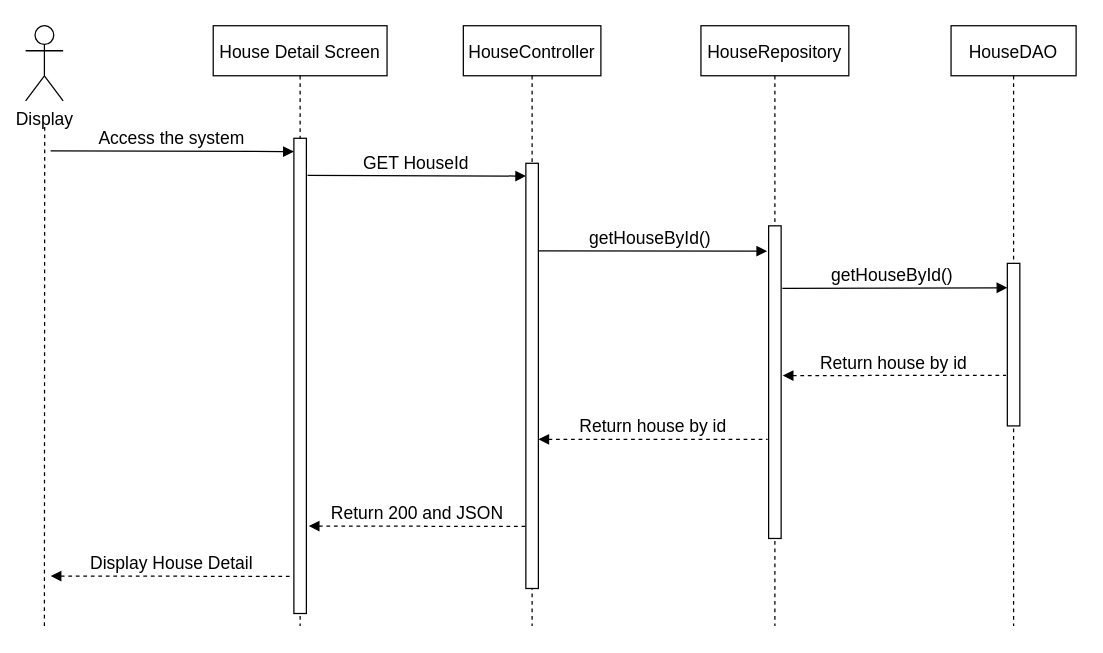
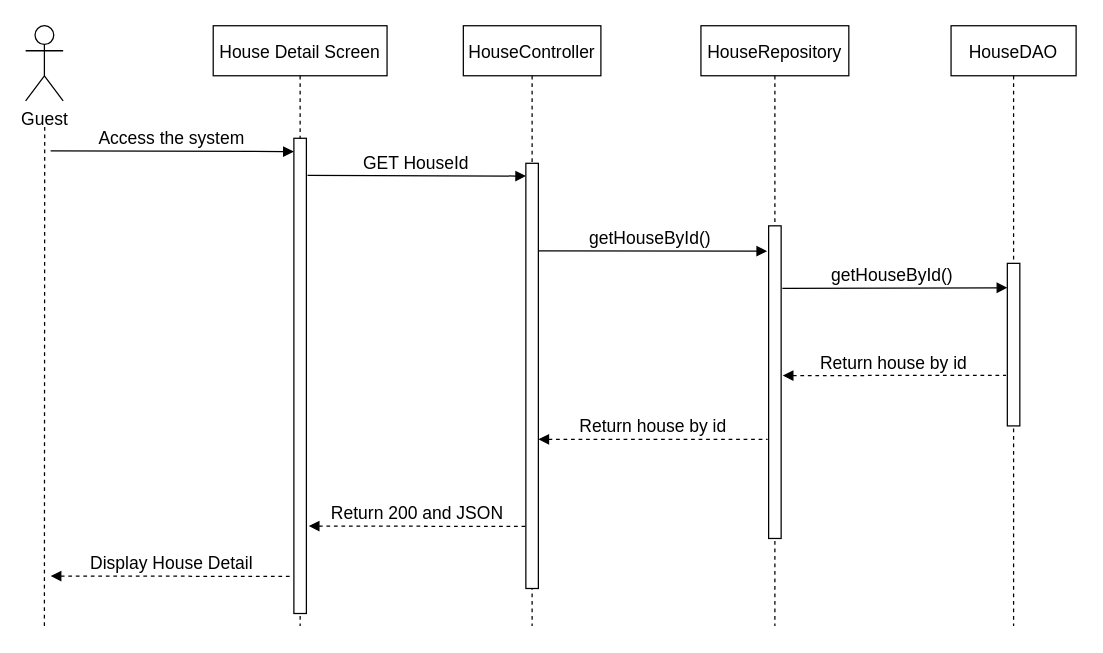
(45, 120) -> (45, 120)
